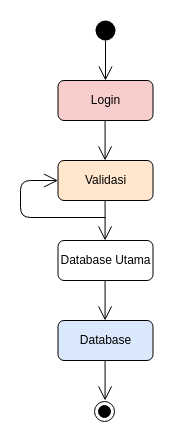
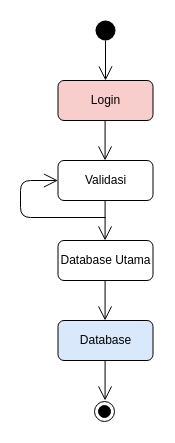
(106, 181) -> (106, 181)
